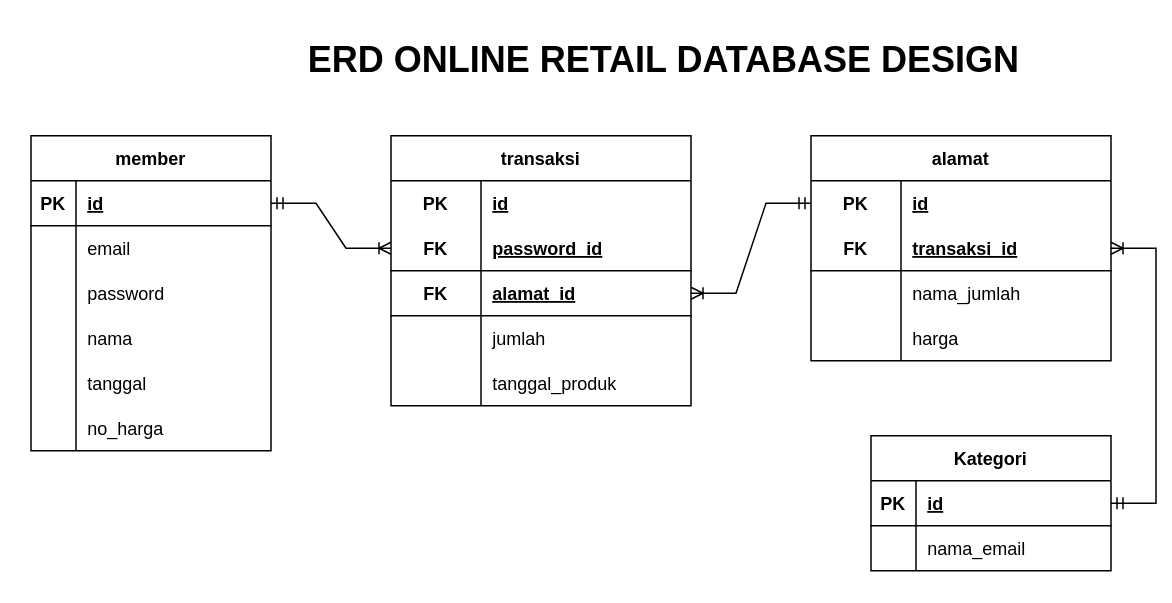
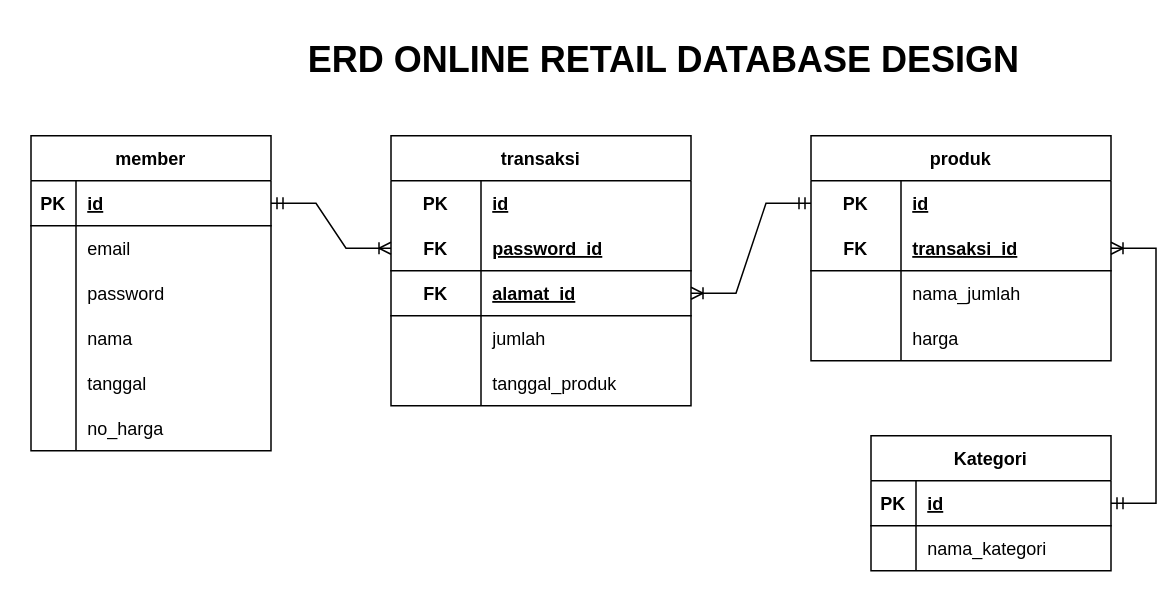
(960, 159) -> (960, 159)
(973, 549) -> (990, 549)
